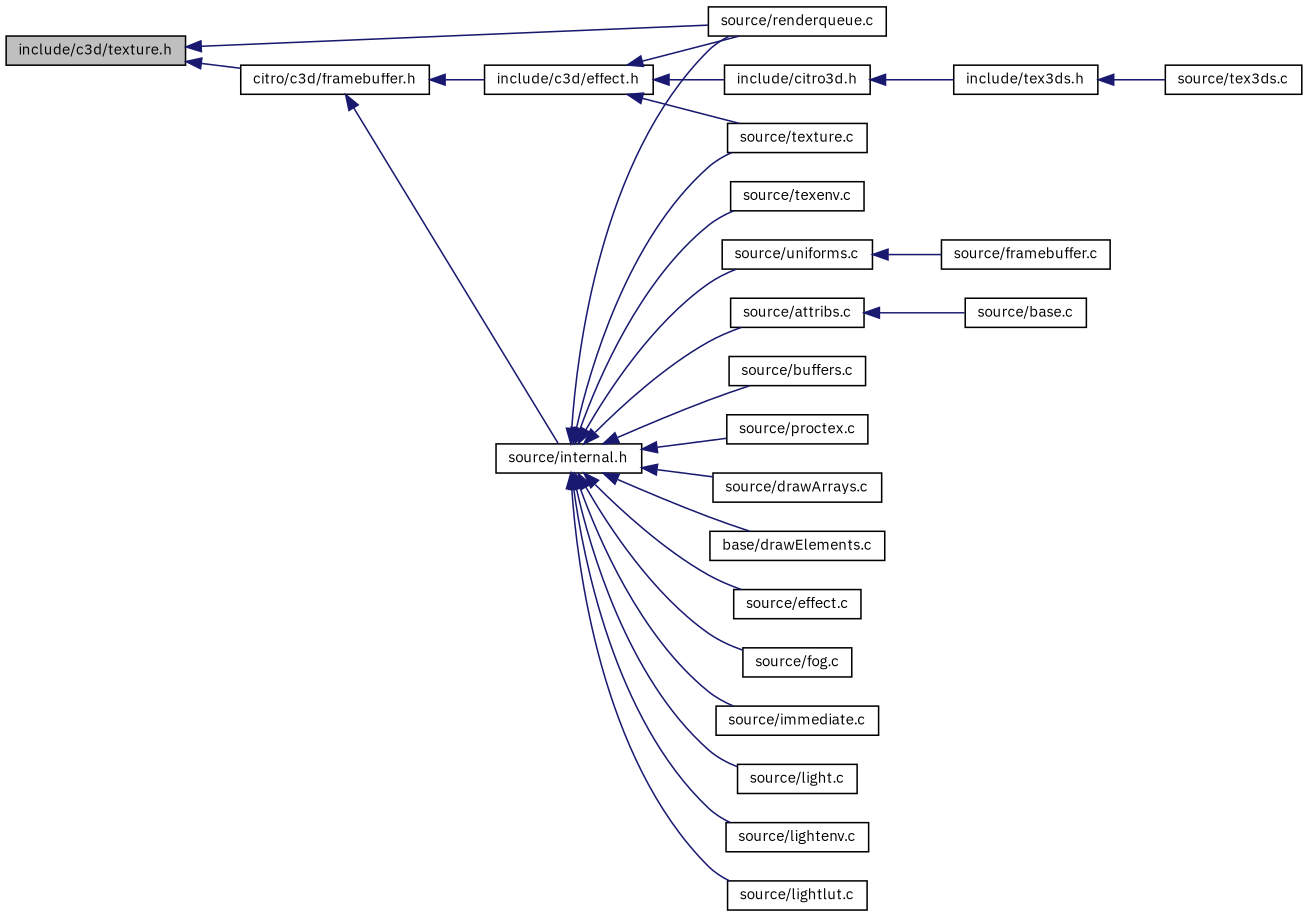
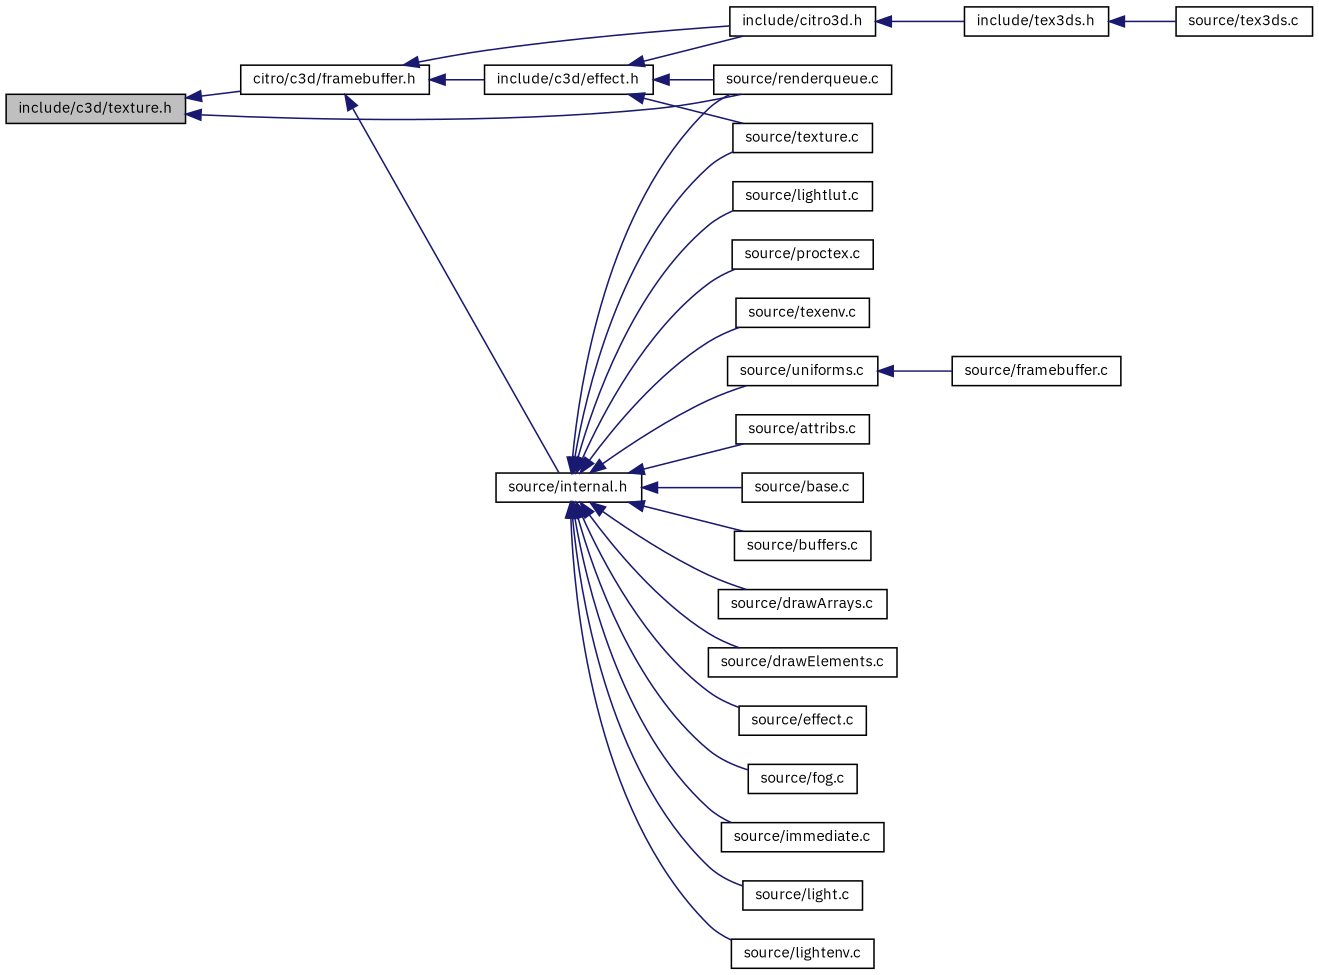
none -> (573, 40)
(922, 313) -> (700, 488)
(797, 546) -> (803, 662)
